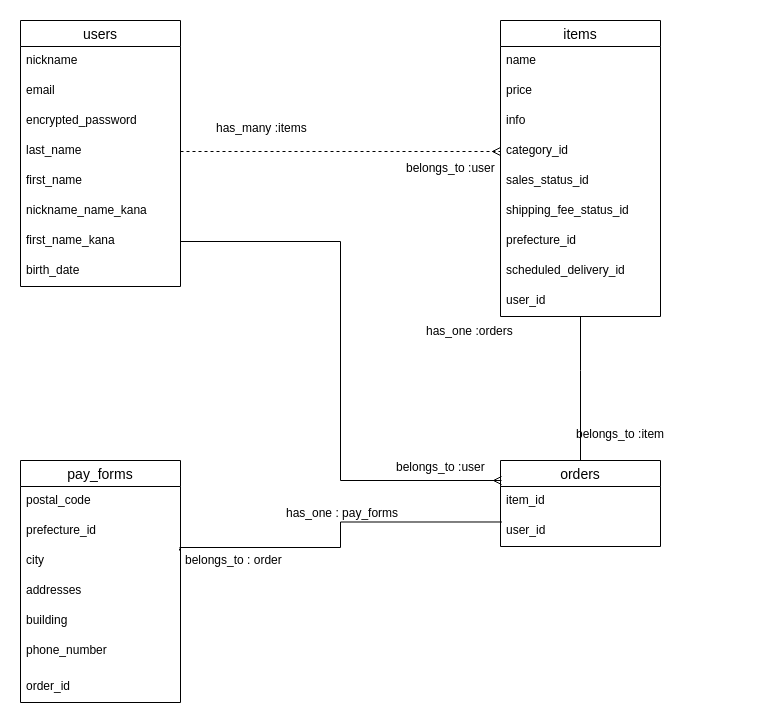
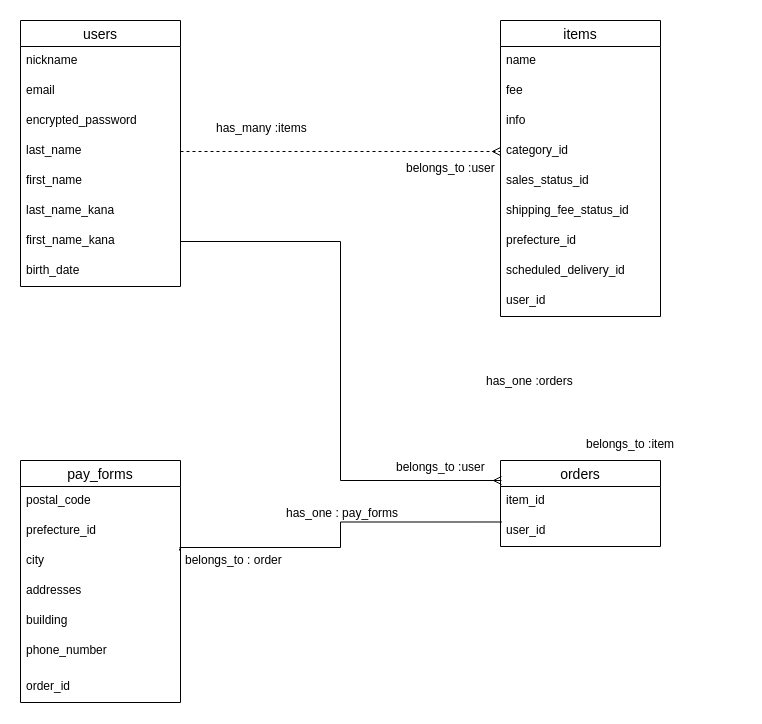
(521, 90) -> (516, 90)
(85, 210) -> (71, 210)
(501, 333) -> (561, 383)
(581, 389) -> none
(651, 436) -> (661, 446)
